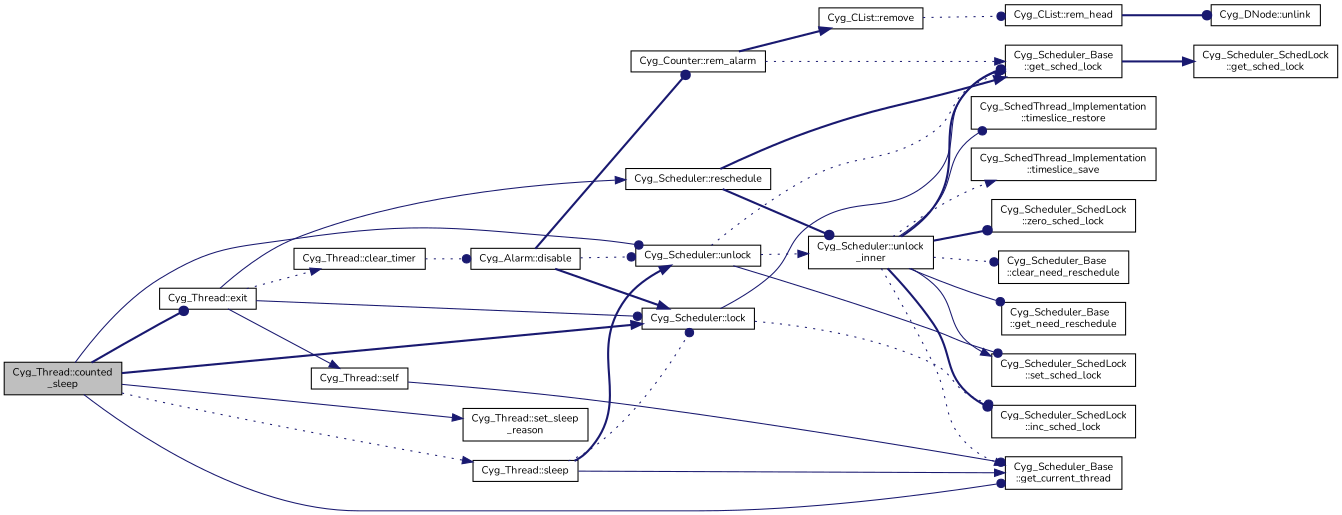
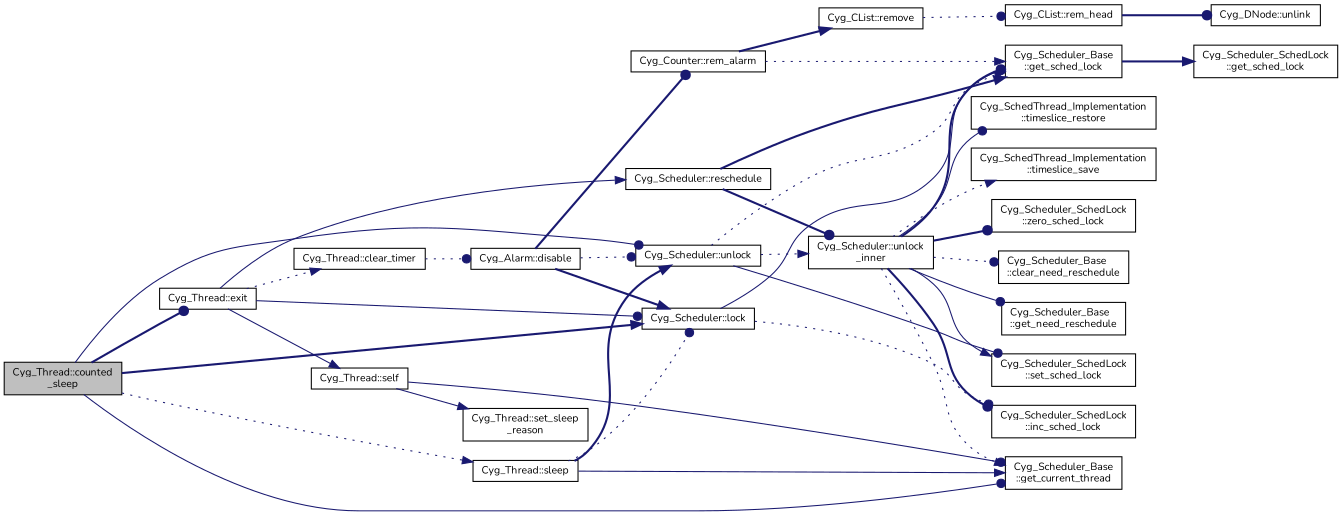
(287, 401) -> (427, 397)
